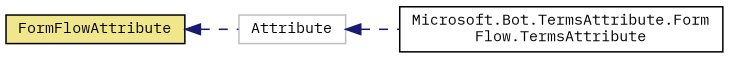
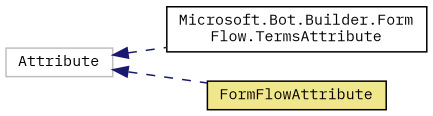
(220, 29) -> (168, 77)
(561, 29) -> (297, 29)
